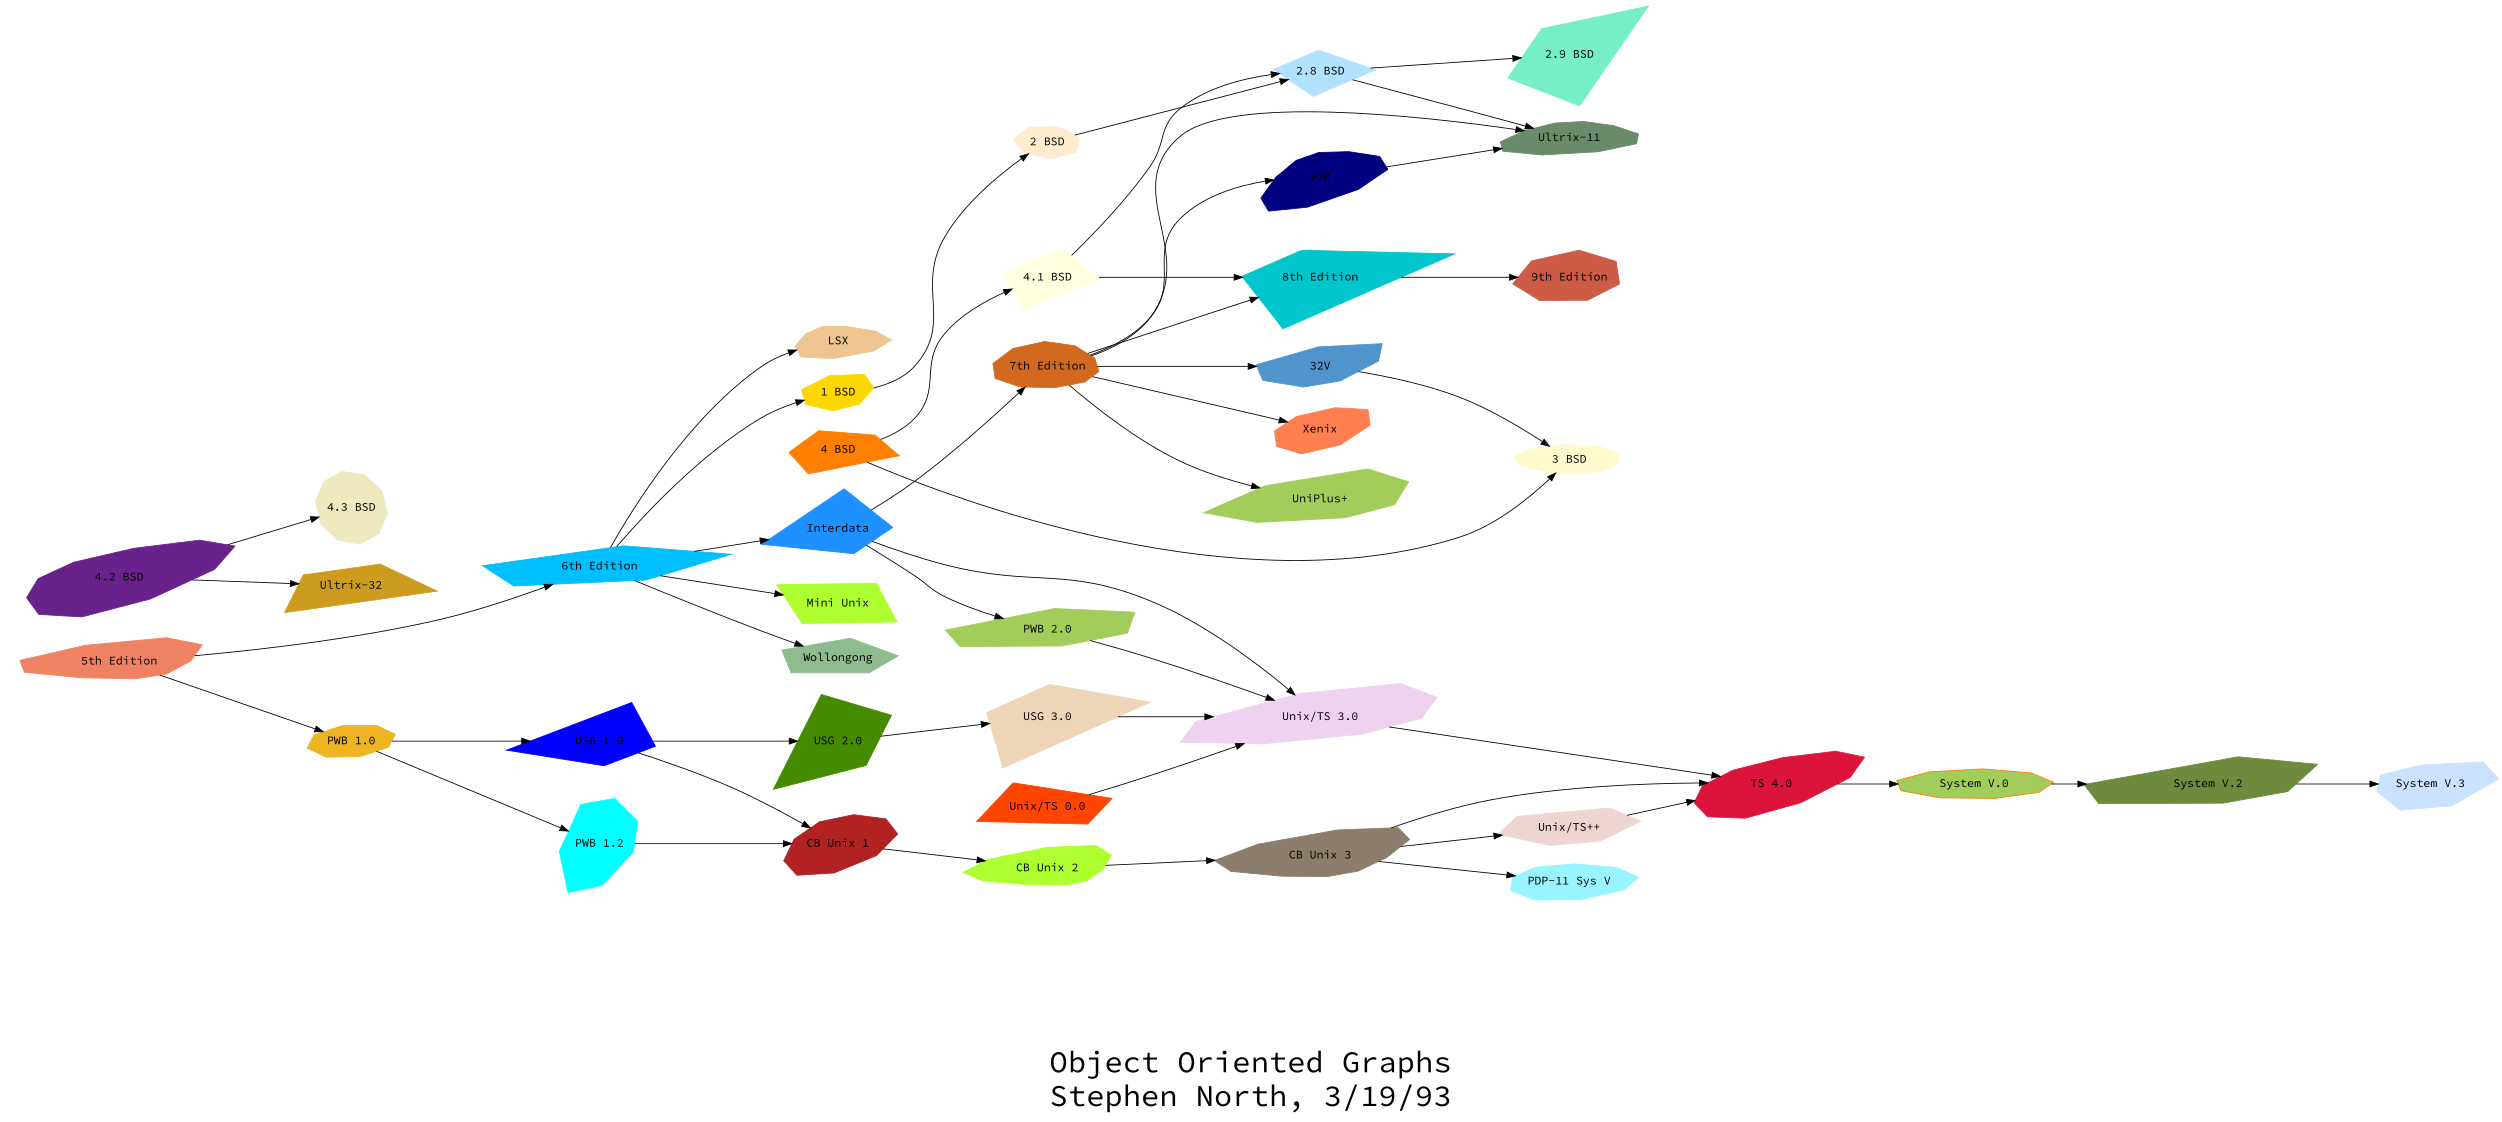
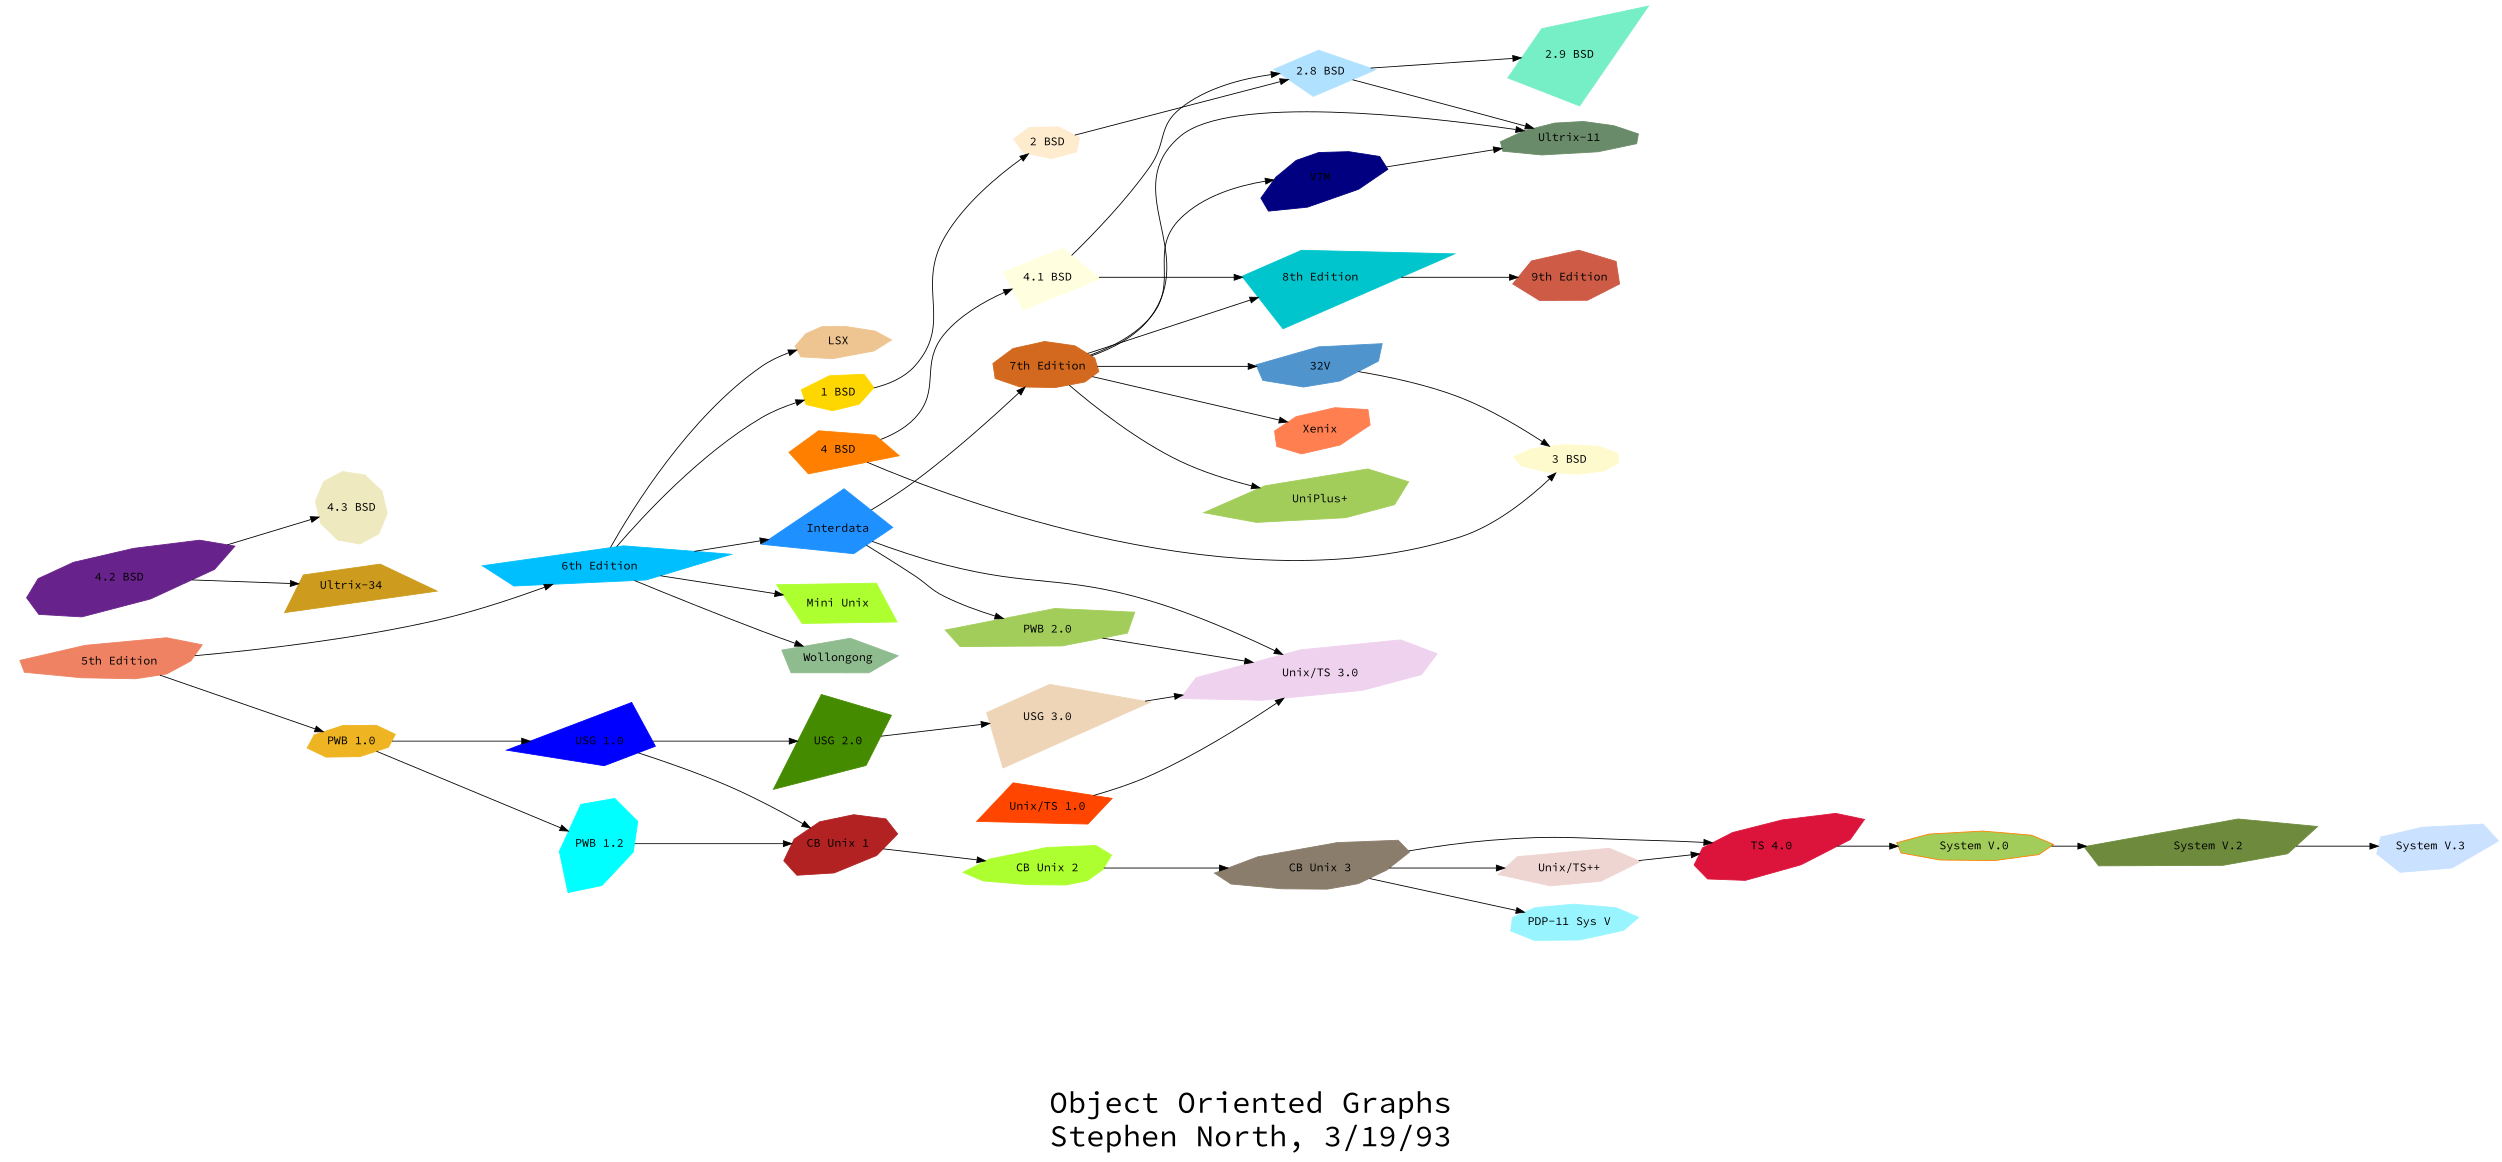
(351, 586) -> (351, 586)
(1551, 751) -> none
(1047, 807) -> (1047, 807)
